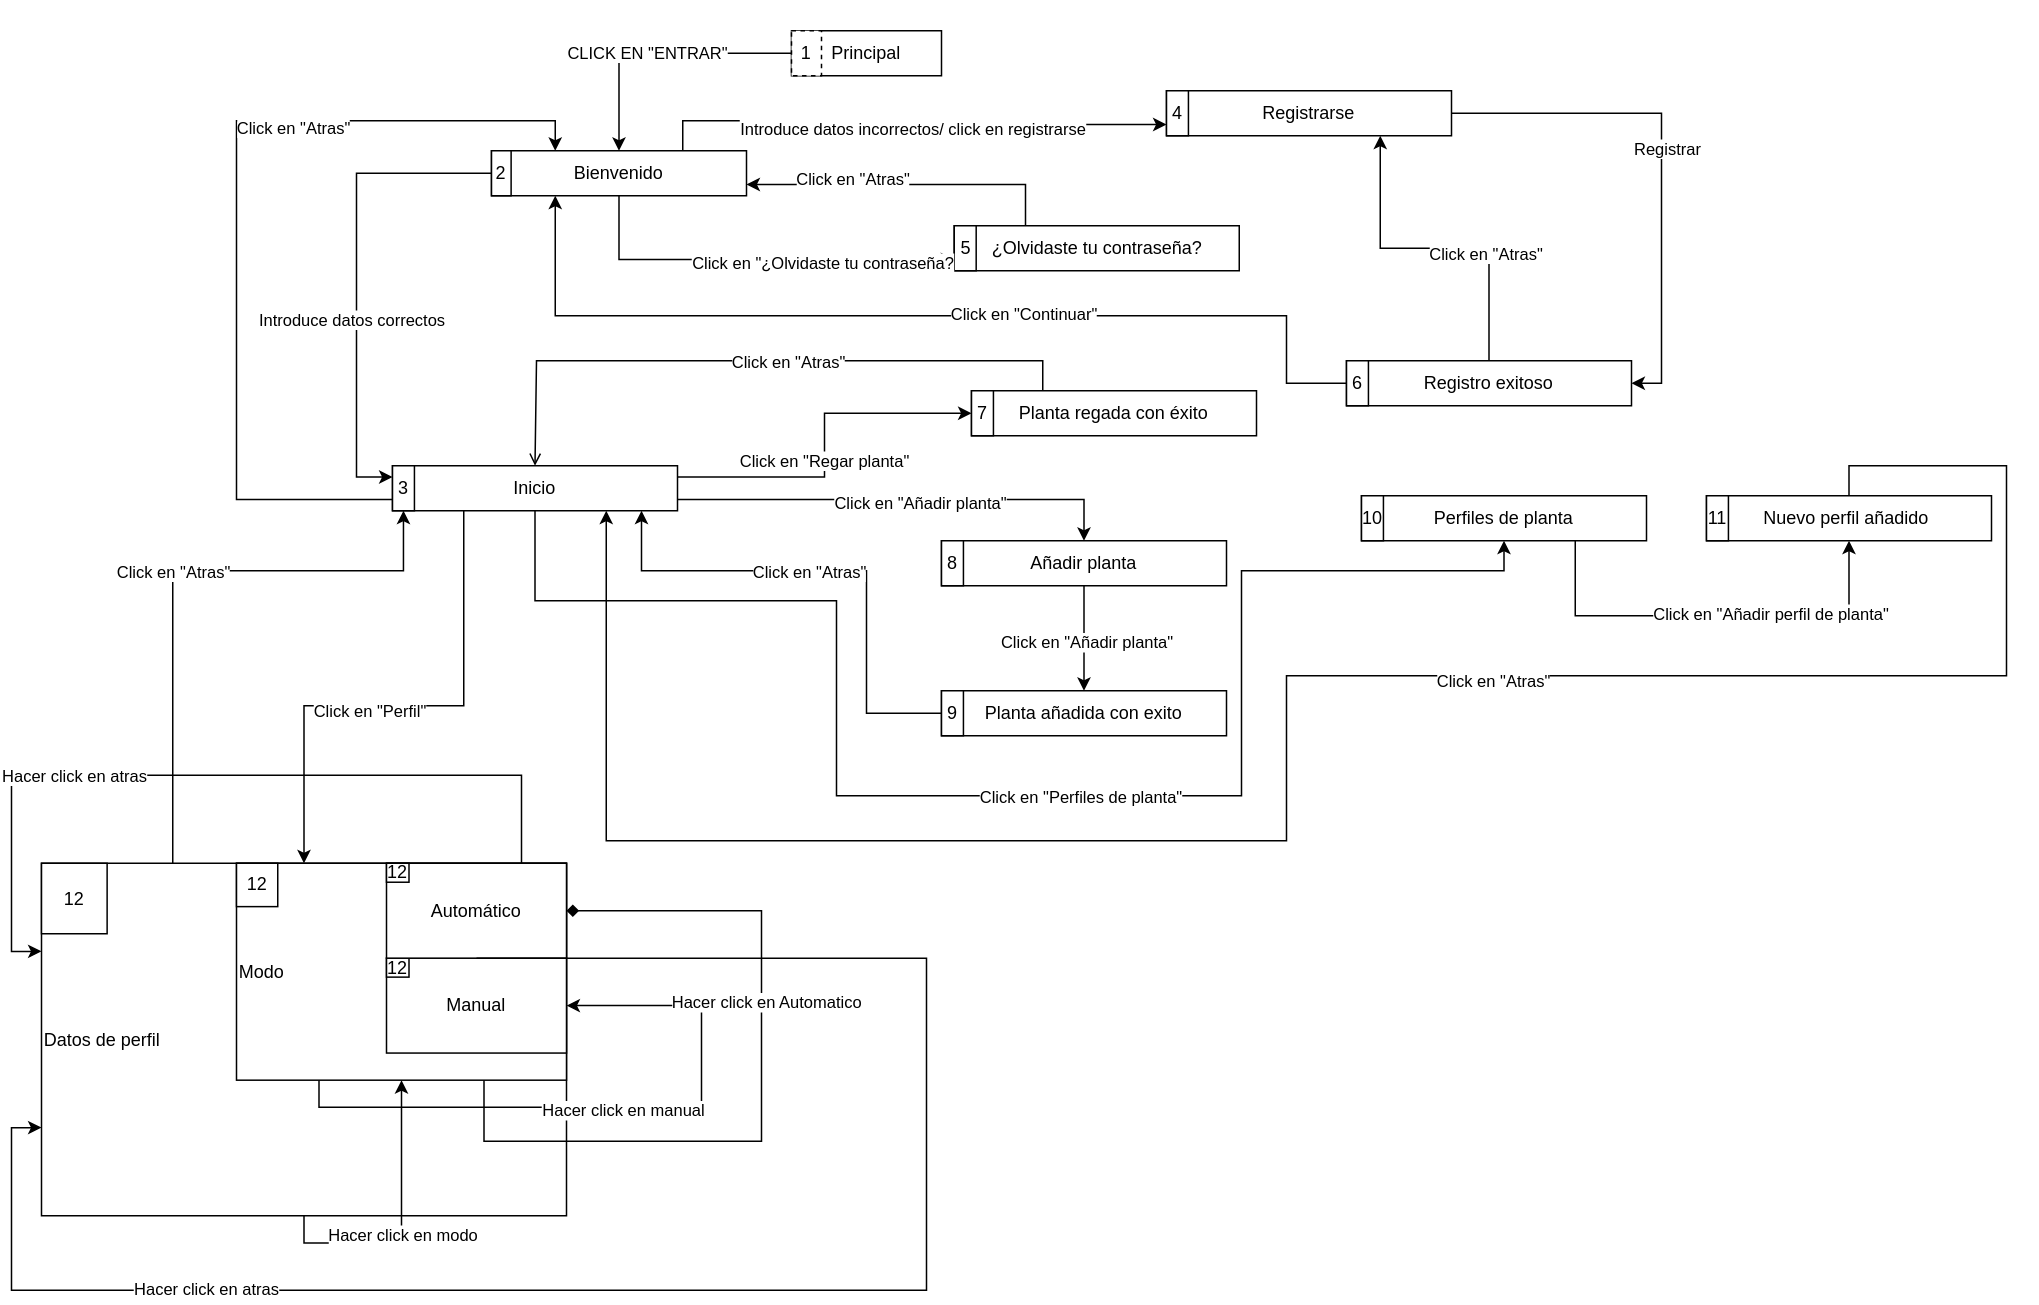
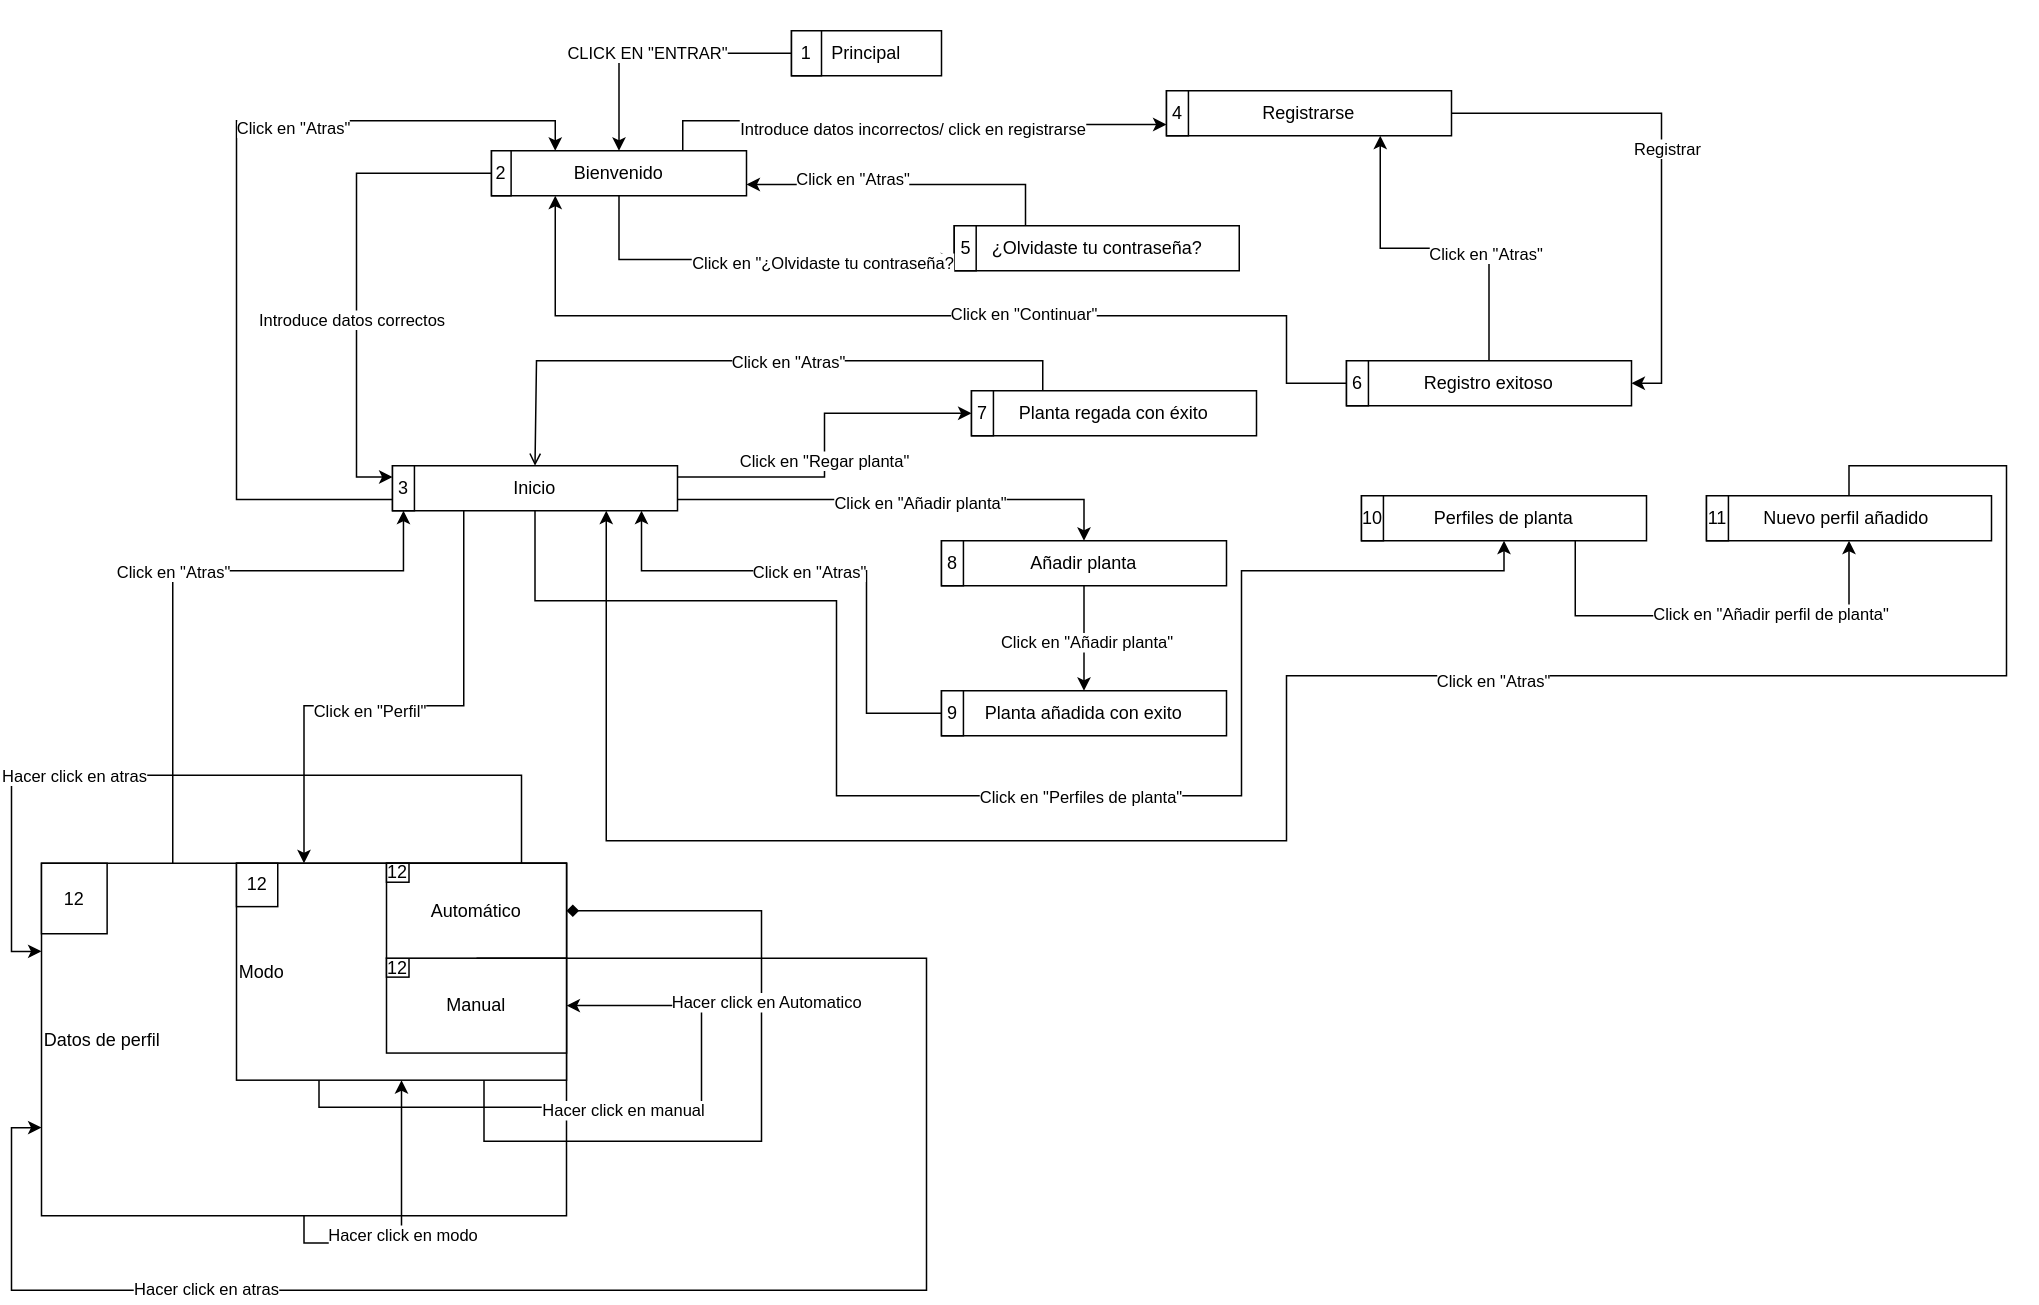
(806, 53) -> (806, 53)
